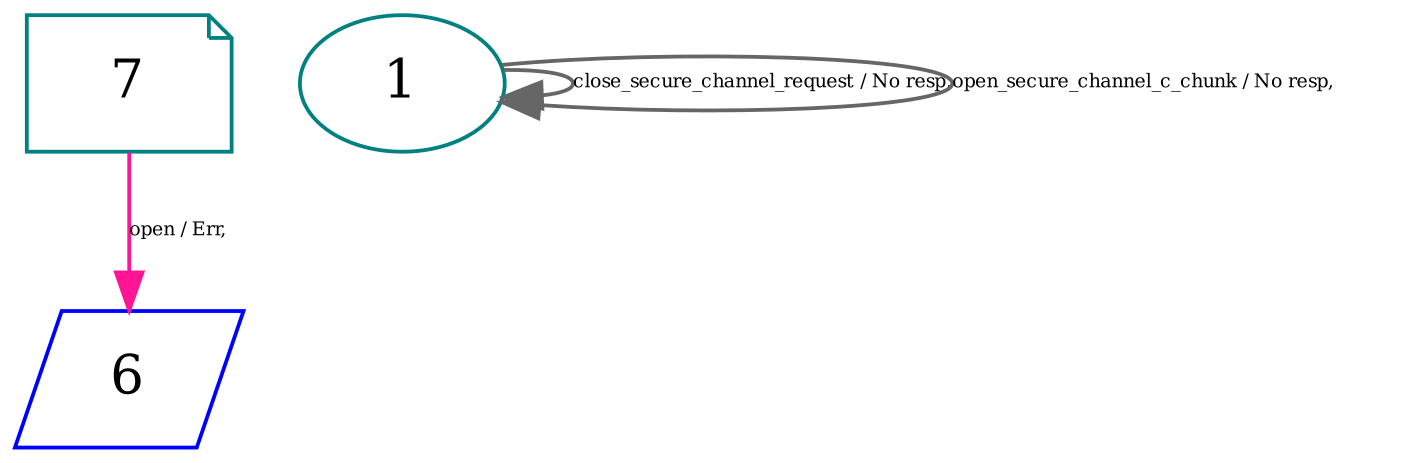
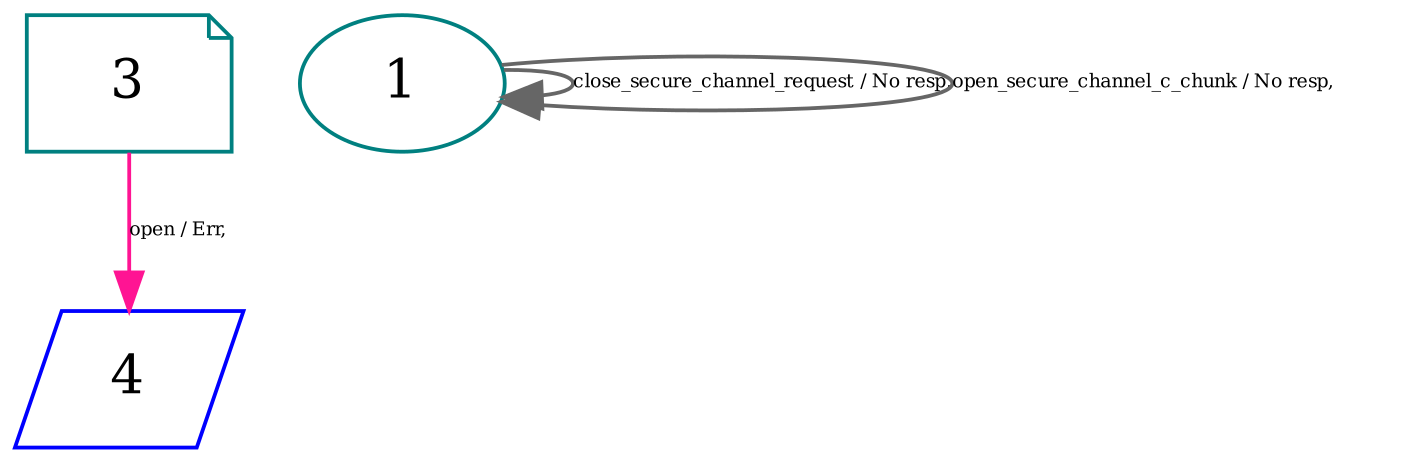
(129, 83) -> (129, 83)
(129, 379) -> (129, 379)
